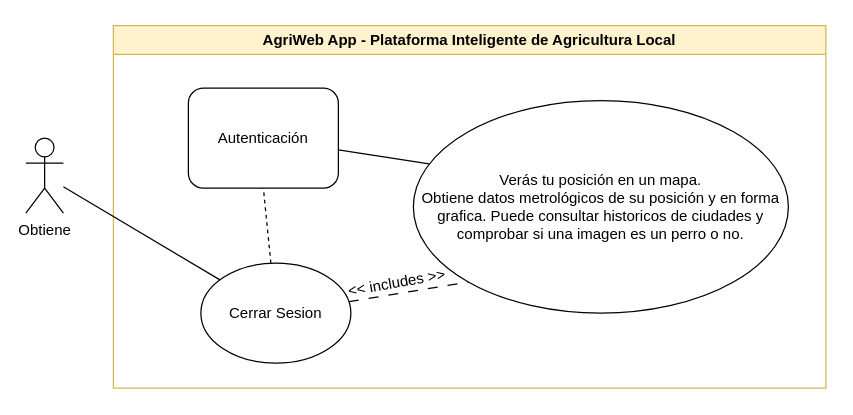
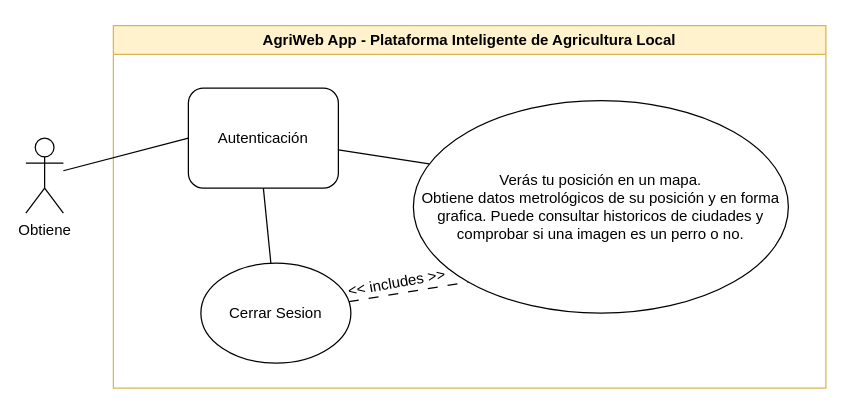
(267, 224) -> (267, 224)
(141, 233) -> (125, 155)
